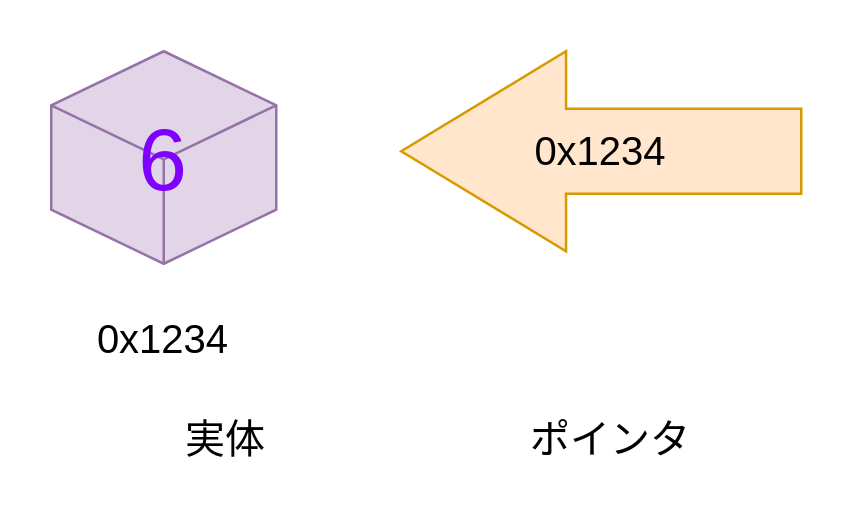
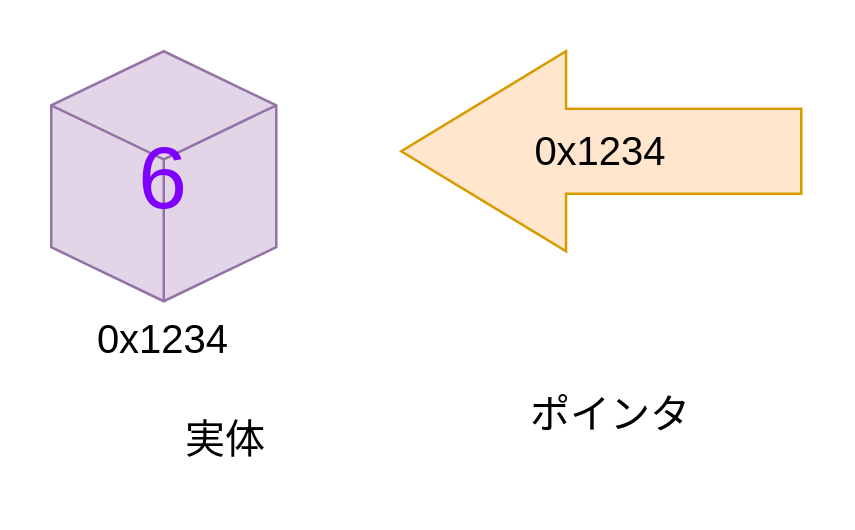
(164, 158) -> (164, 176)
(611, 439) -> (611, 414)
